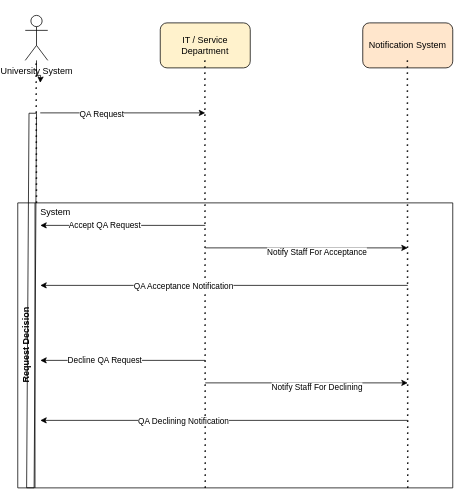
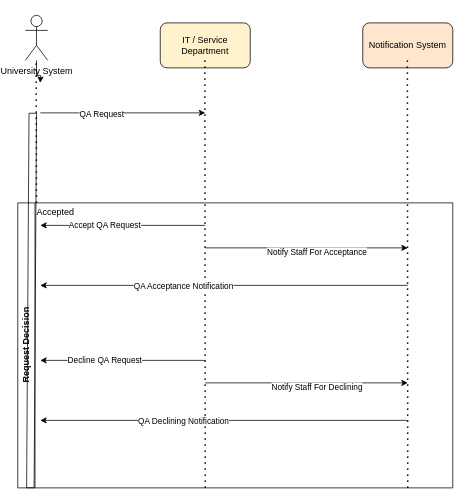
(56, 213) -> (56, 213)
